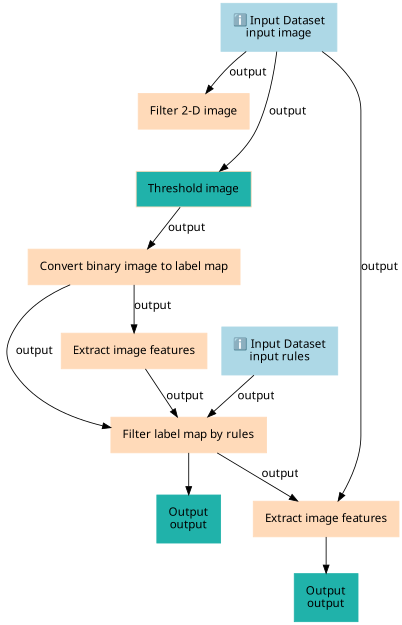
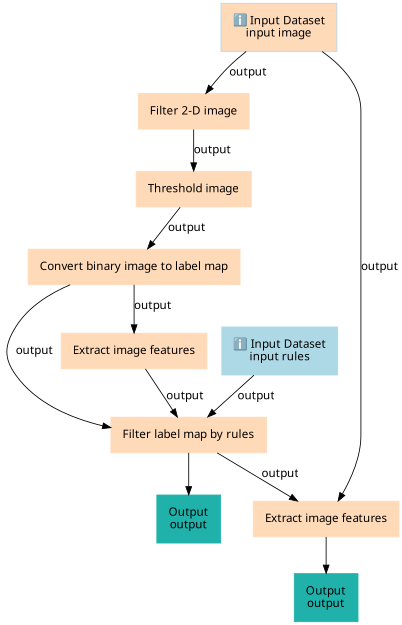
(279, 27) -> (279, 27)
(263, 114) -> (194, 146)
(194, 189) -> (194, 189)
